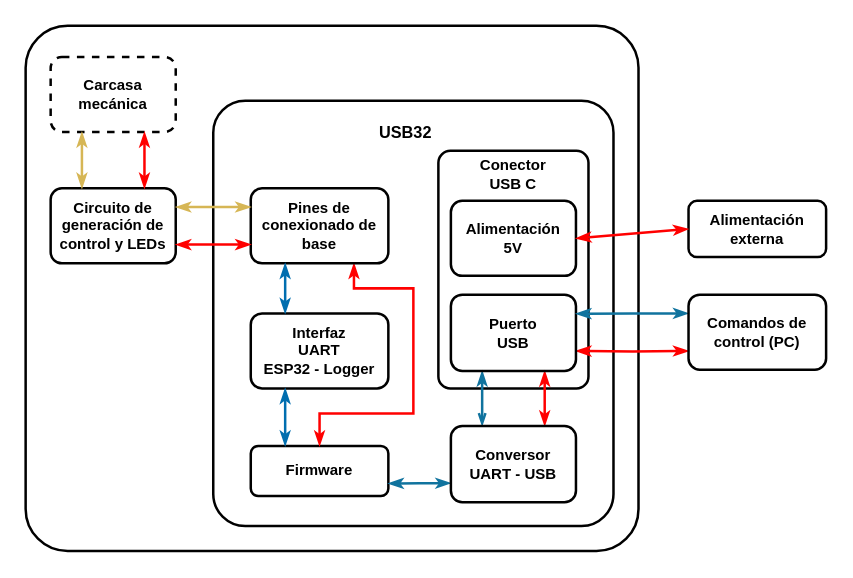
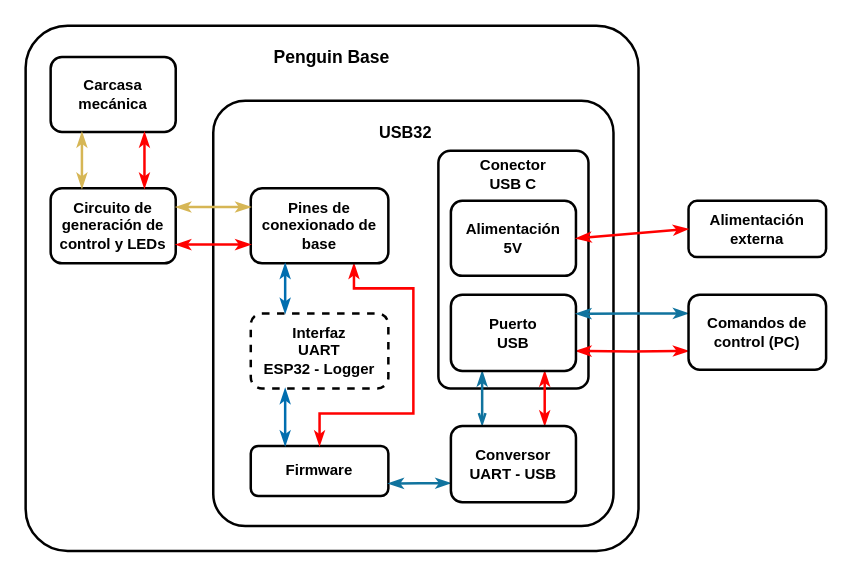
none -> (332, 57)
(113, 94) -> (113, 94)
(319, 351) -> (319, 351)
